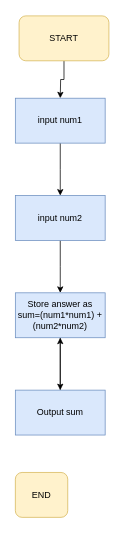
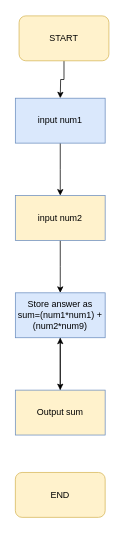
(60, 218) -> (60, 218)
(60, 315) -> (60, 315)
(60, 413) -> (60, 413)
(42, 495) -> (60, 495)
